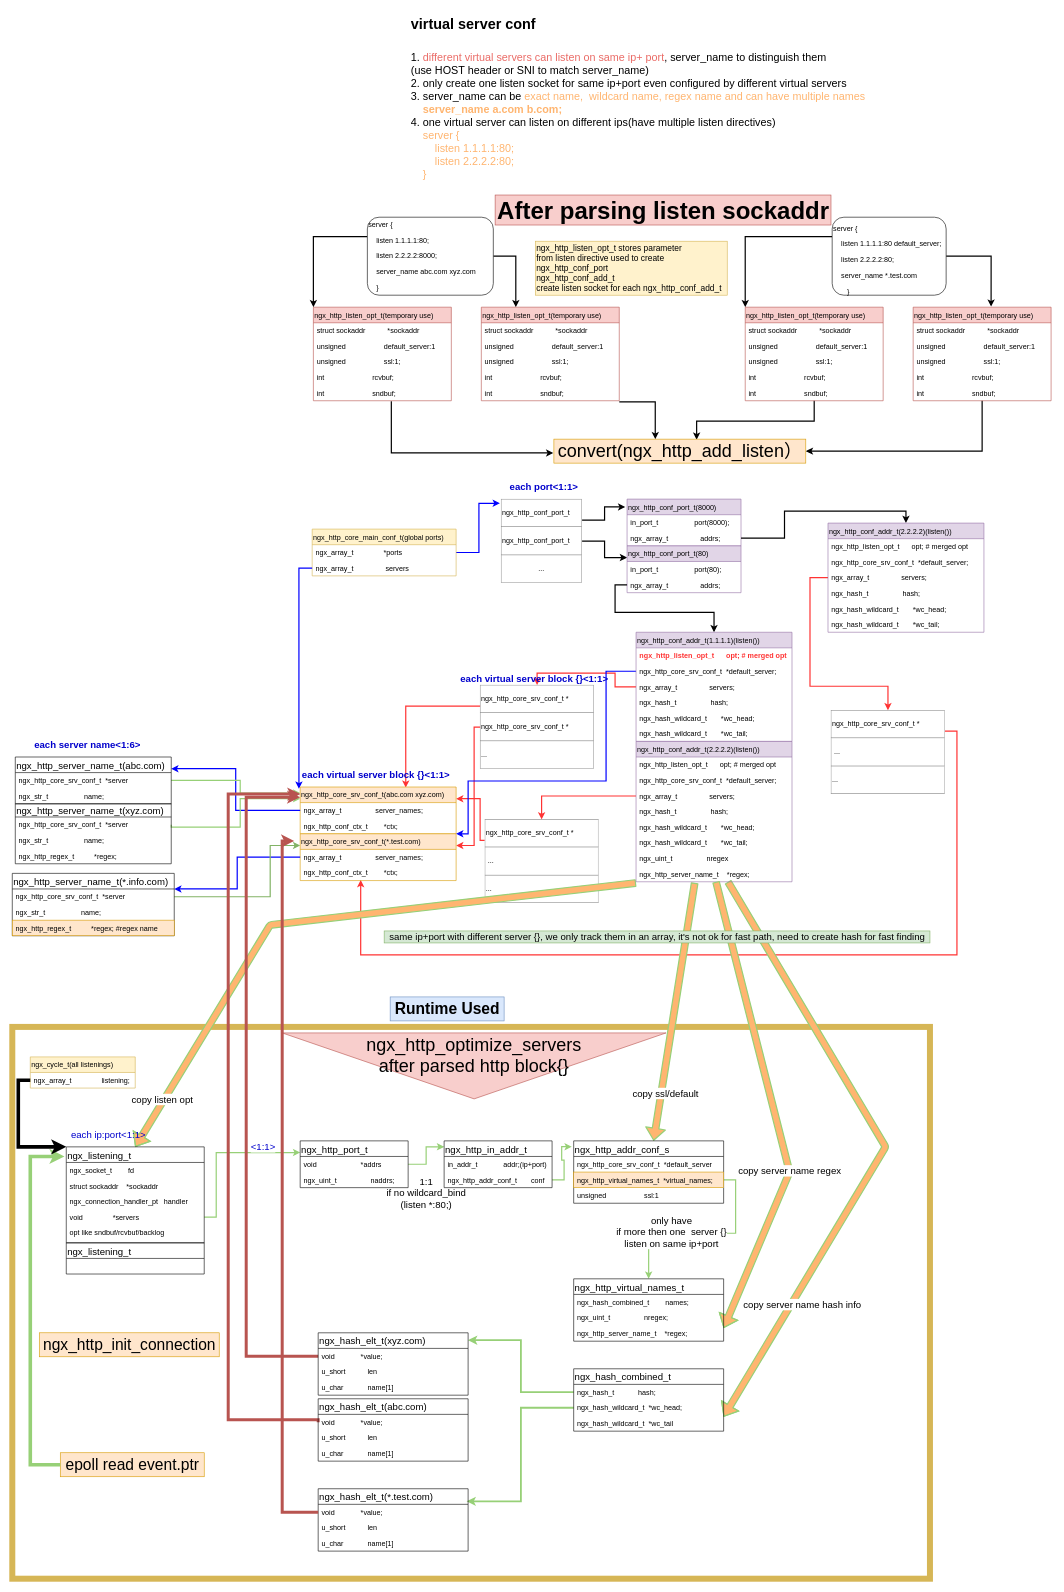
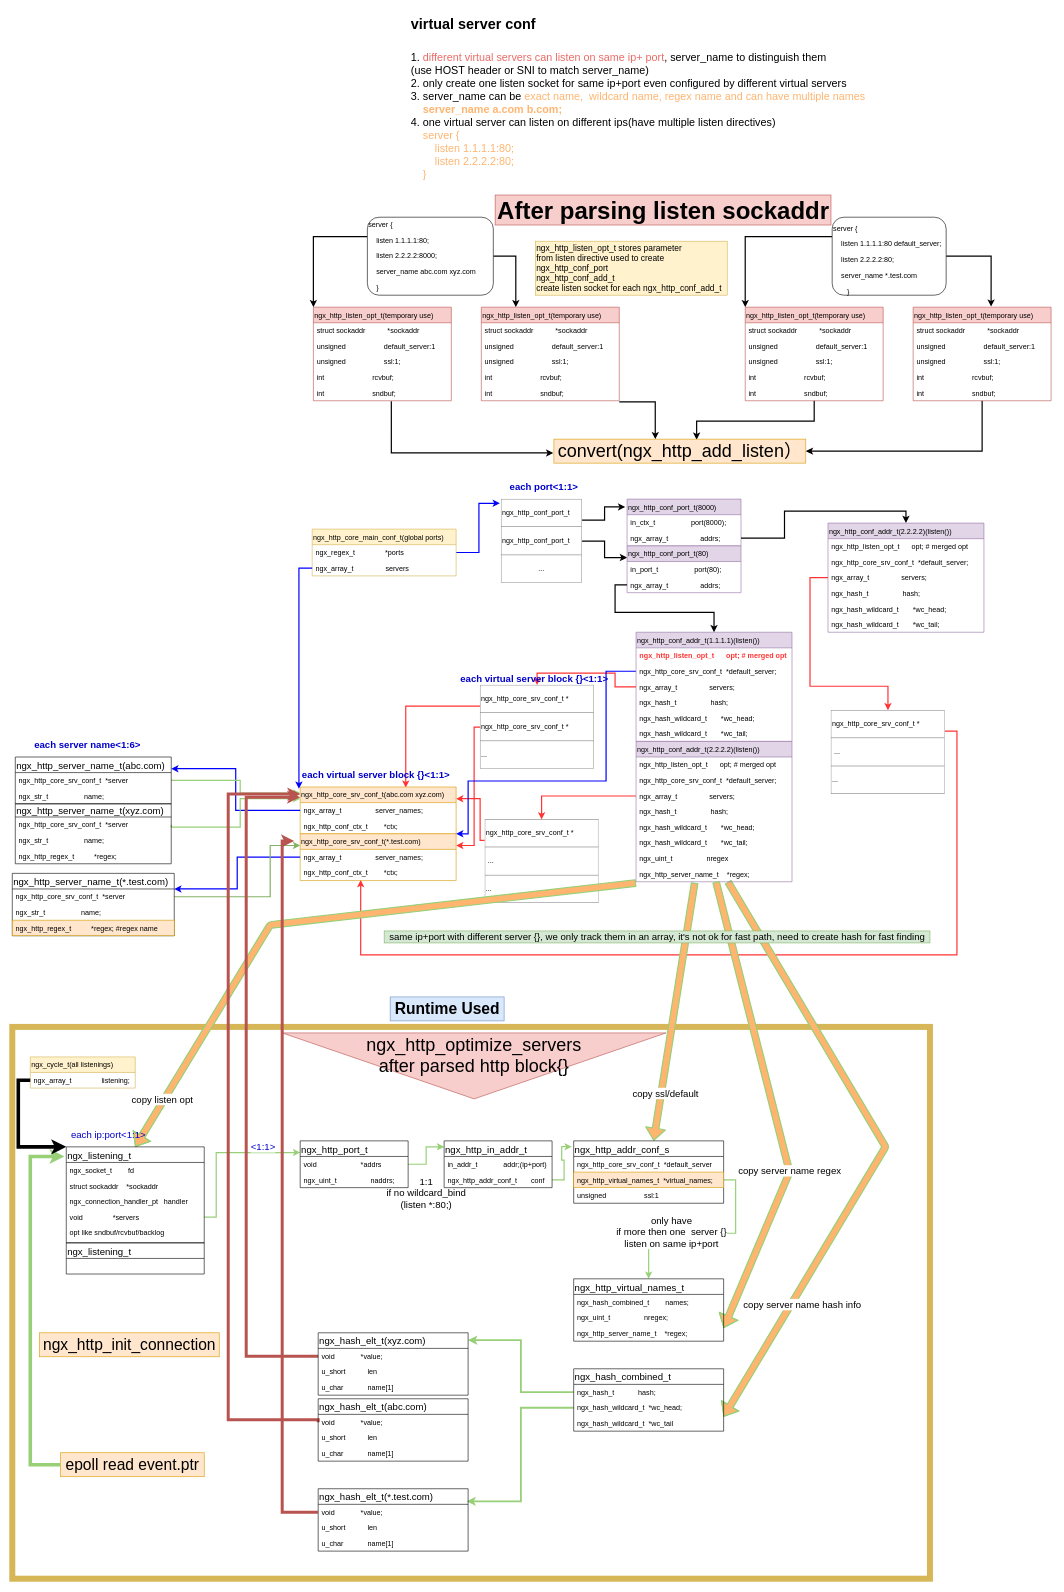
(704, 523) -> (702, 523)
(379, 553) -> (379, 553)
(101, 882) -> (102, 882)
